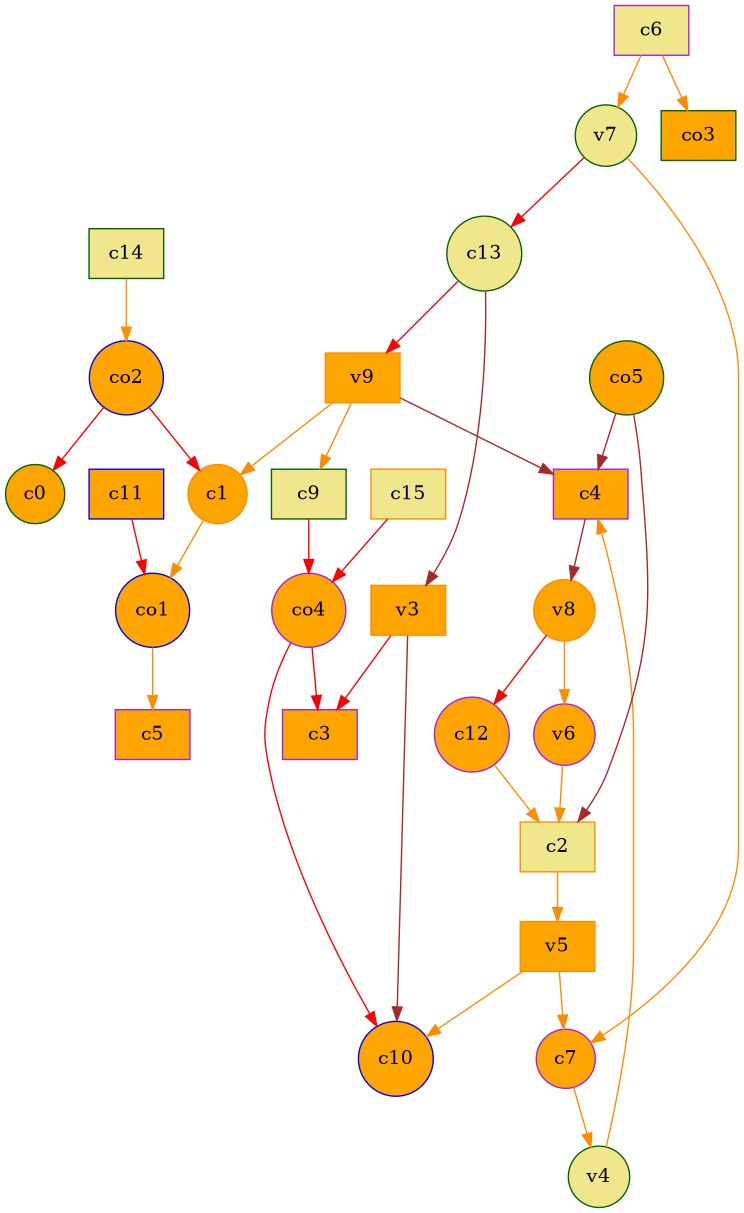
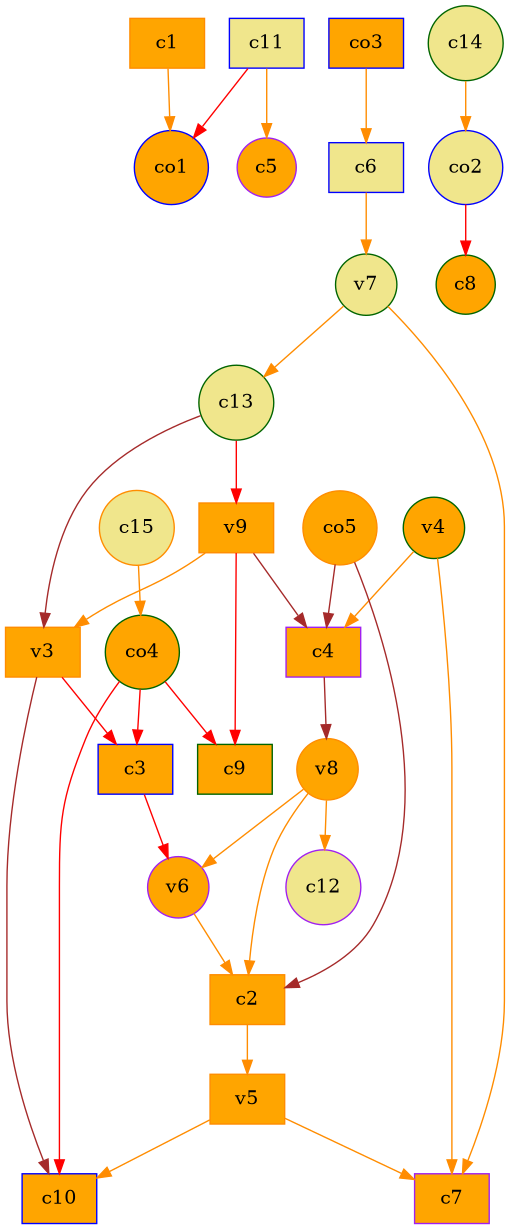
(652, 30) -> (366, 168)
(672, 77) -> (366, 99)
(699, 136) -> (366, 43)
(553, 187) -> (309, 337)
(126, 254) -> (466, 43)
(126, 378) -> (466, 168)
(627, 378) -> (340, 528)
(339, 429) -> (236, 642)
(170, 433) -> none
(292, 434) -> (150, 586)
(35, 494) -> (466, 285)
(126, 494) -> (267, 43)
(218, 494) -> (167, 43)
(309, 494) -> (235, 769)
(408, 494) -> (137, 528)
(309, 539) -> (186, 708)
(365, 545) -> (139, 581)
(309, 610) -> (142, 652)
(525, 664) -> (326, 818)
(153, 672) -> (267, 96)
(153, 735) -> (267, 168)
(320, 735) -> (135, 769)
(472, 735) -> (323, 887)
(513, 788) -> (266, 872)
none -> (154, 820)
(558, 847) -> (247, 1000)
(396, 1059) -> (59, 1199)
(566, 1059) -> (452, 1199)
(580, 1111) -> (452, 859)
(599, 1177) -> (434, 528)
